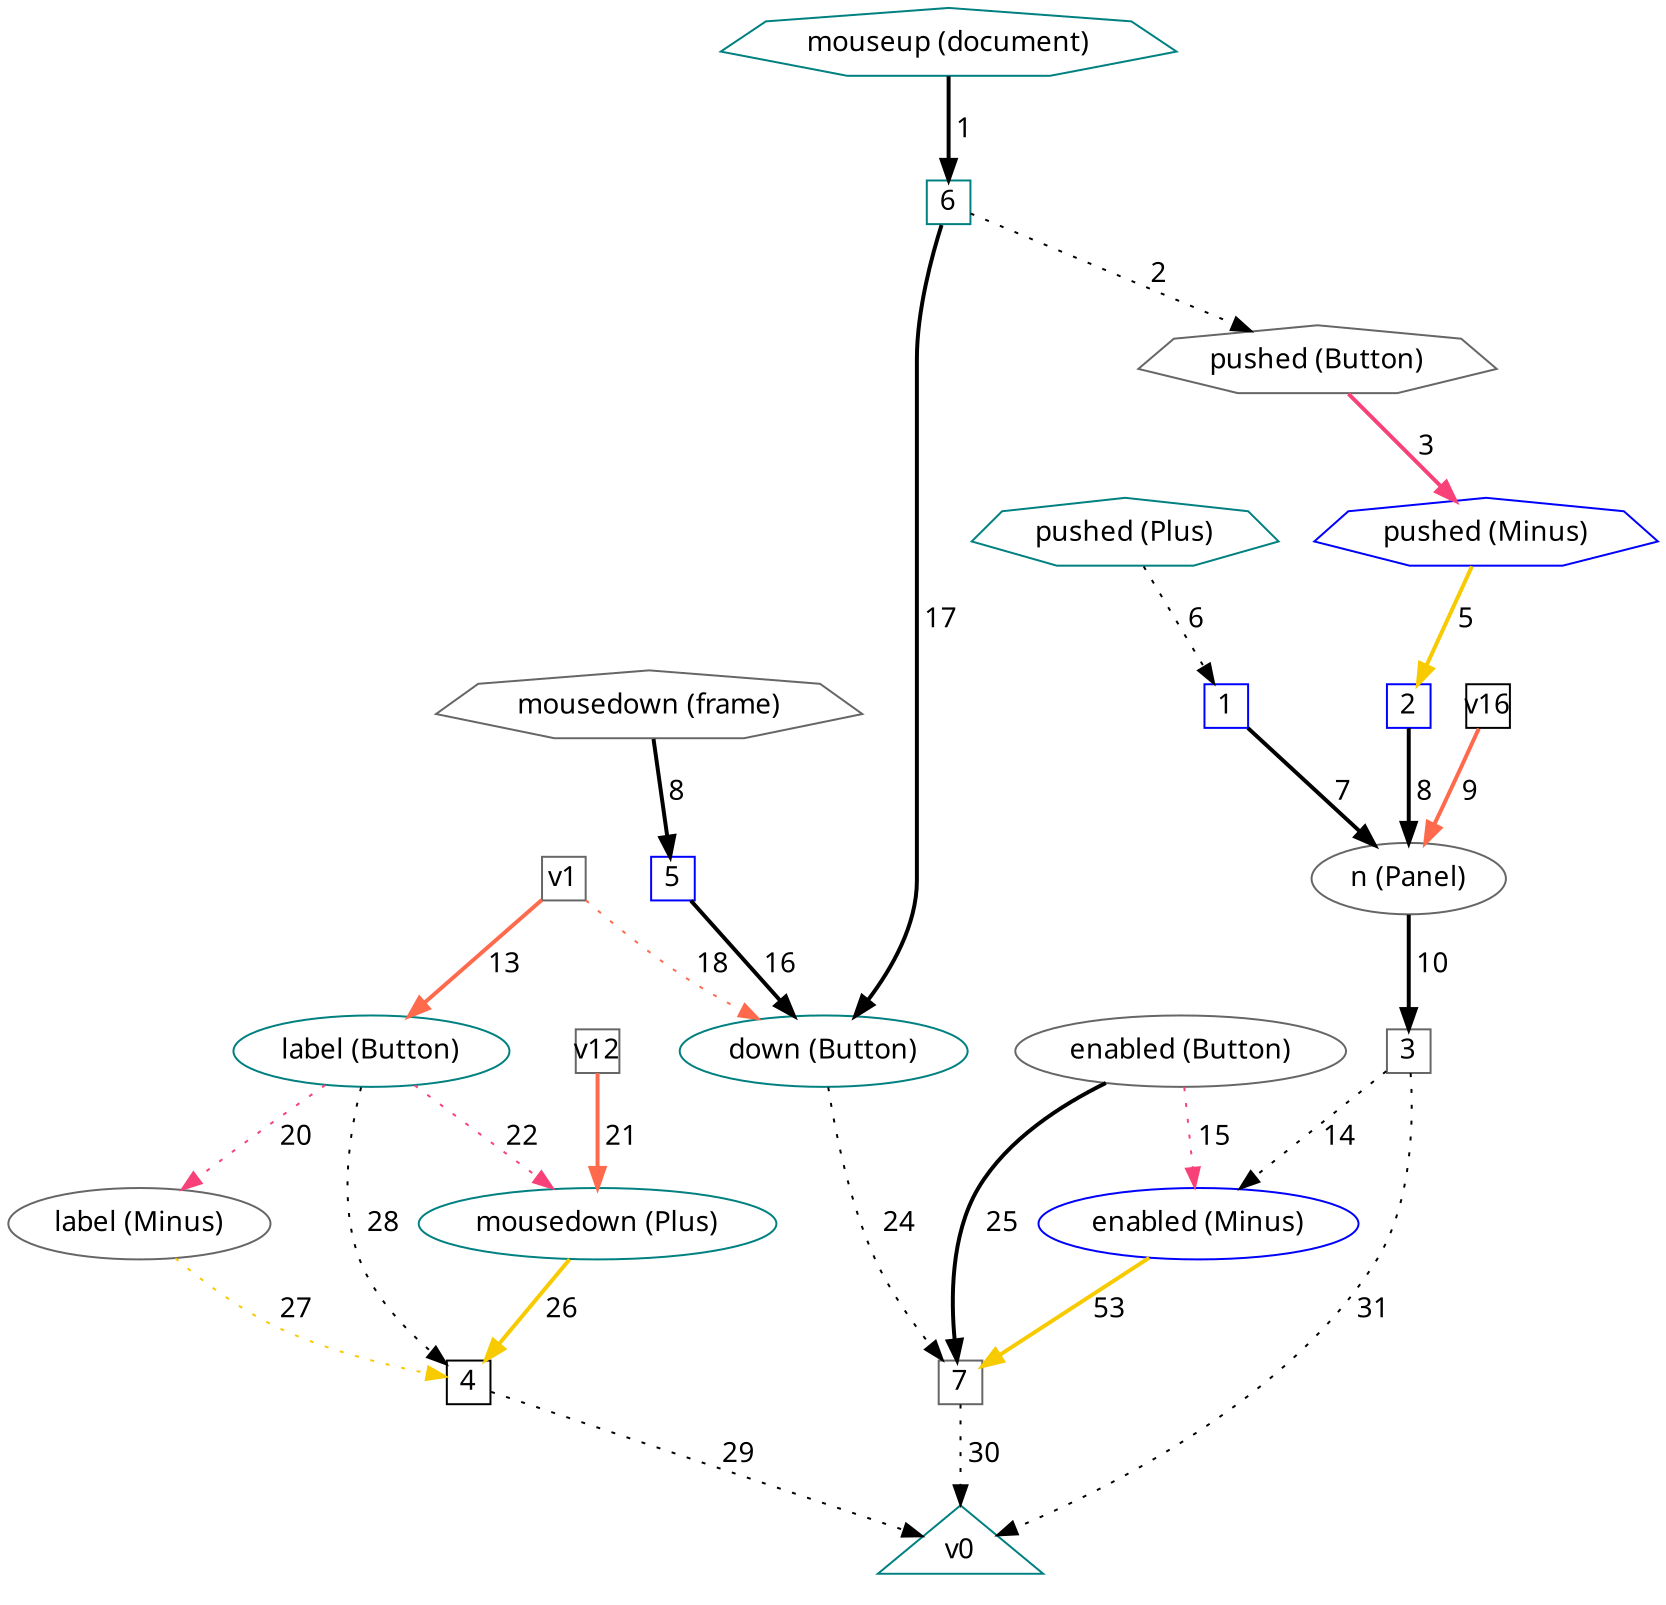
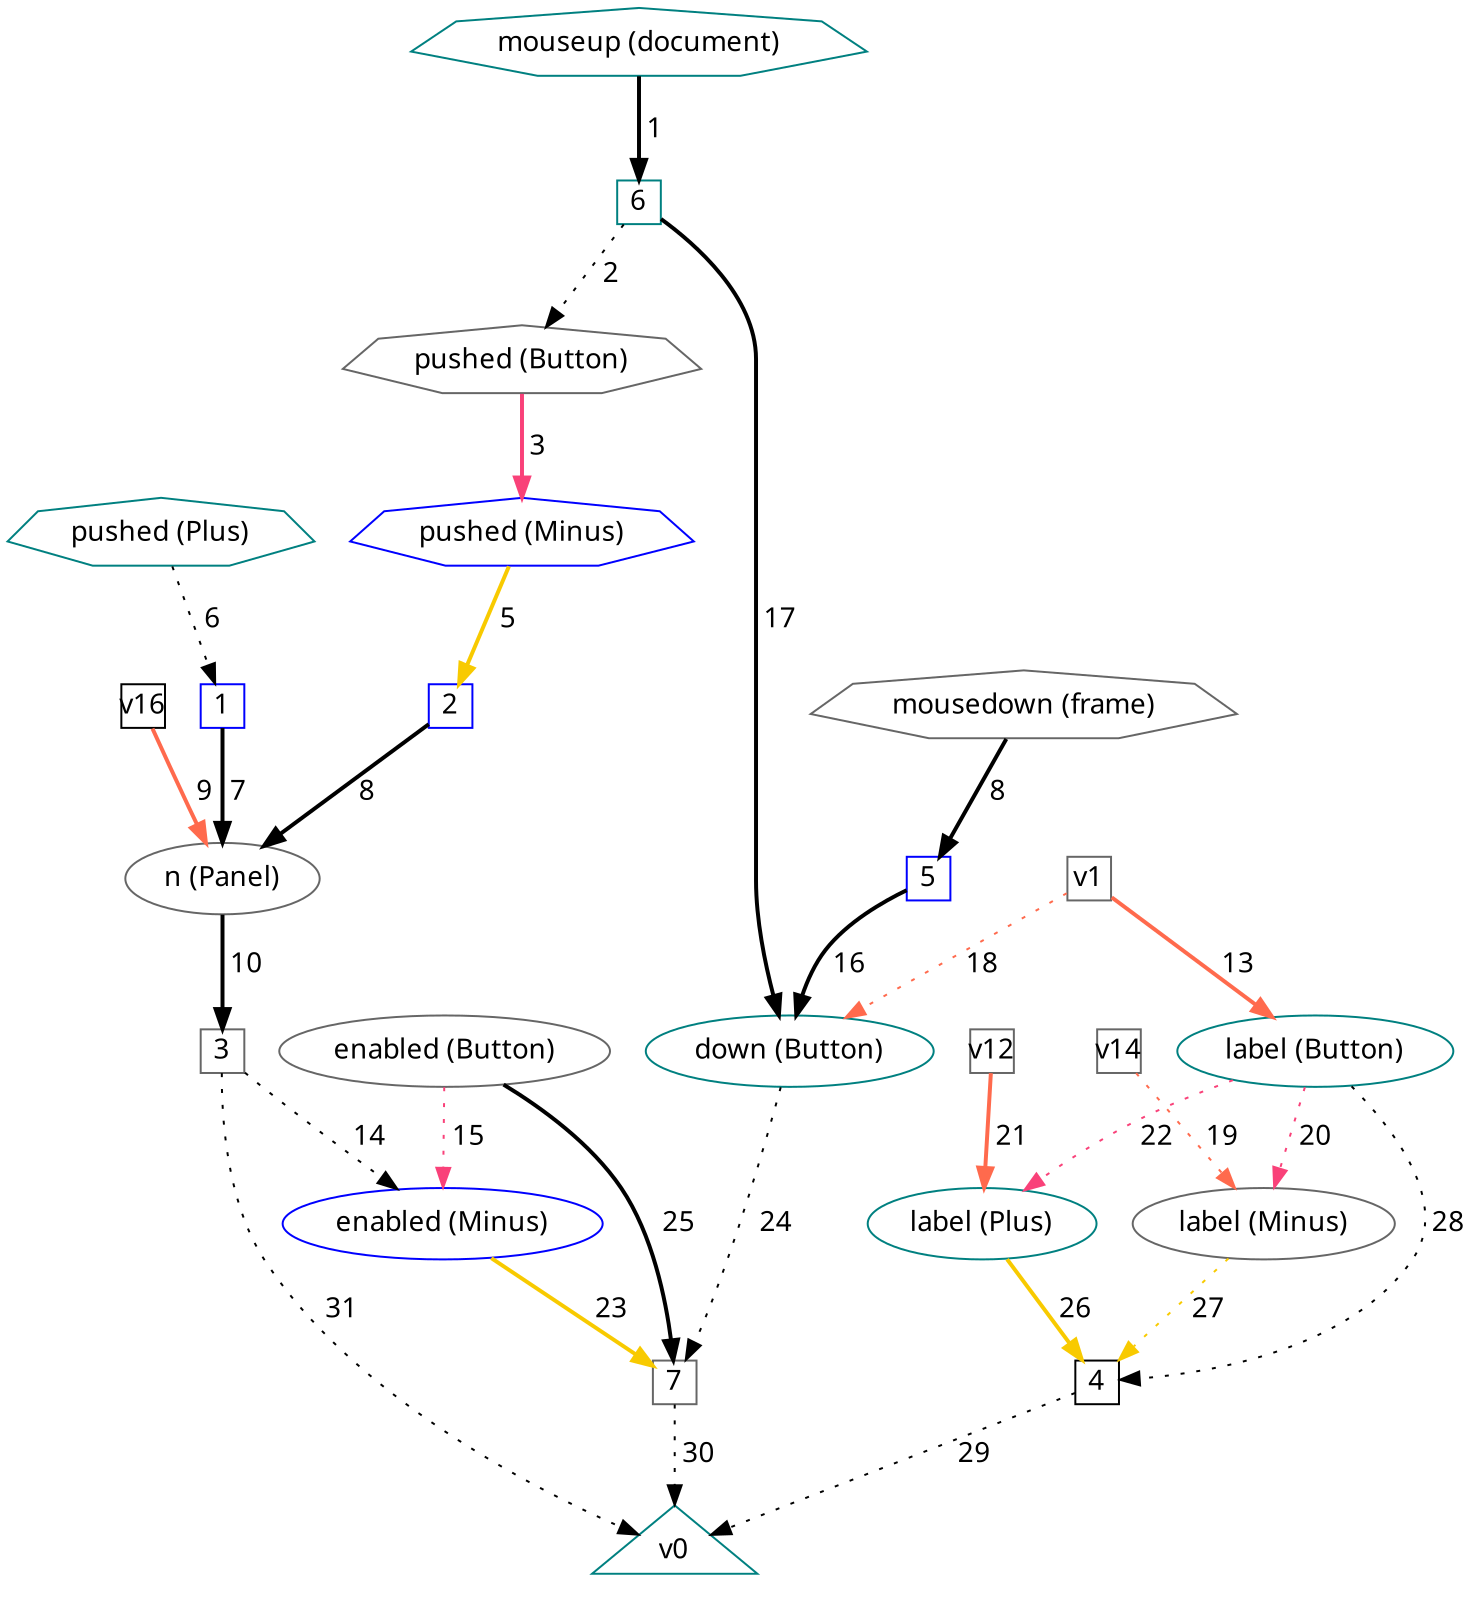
none -> (1119, 1051)
(598, 1224) -> (982, 1224)
(1106, 1310) -> (608, 1310)
